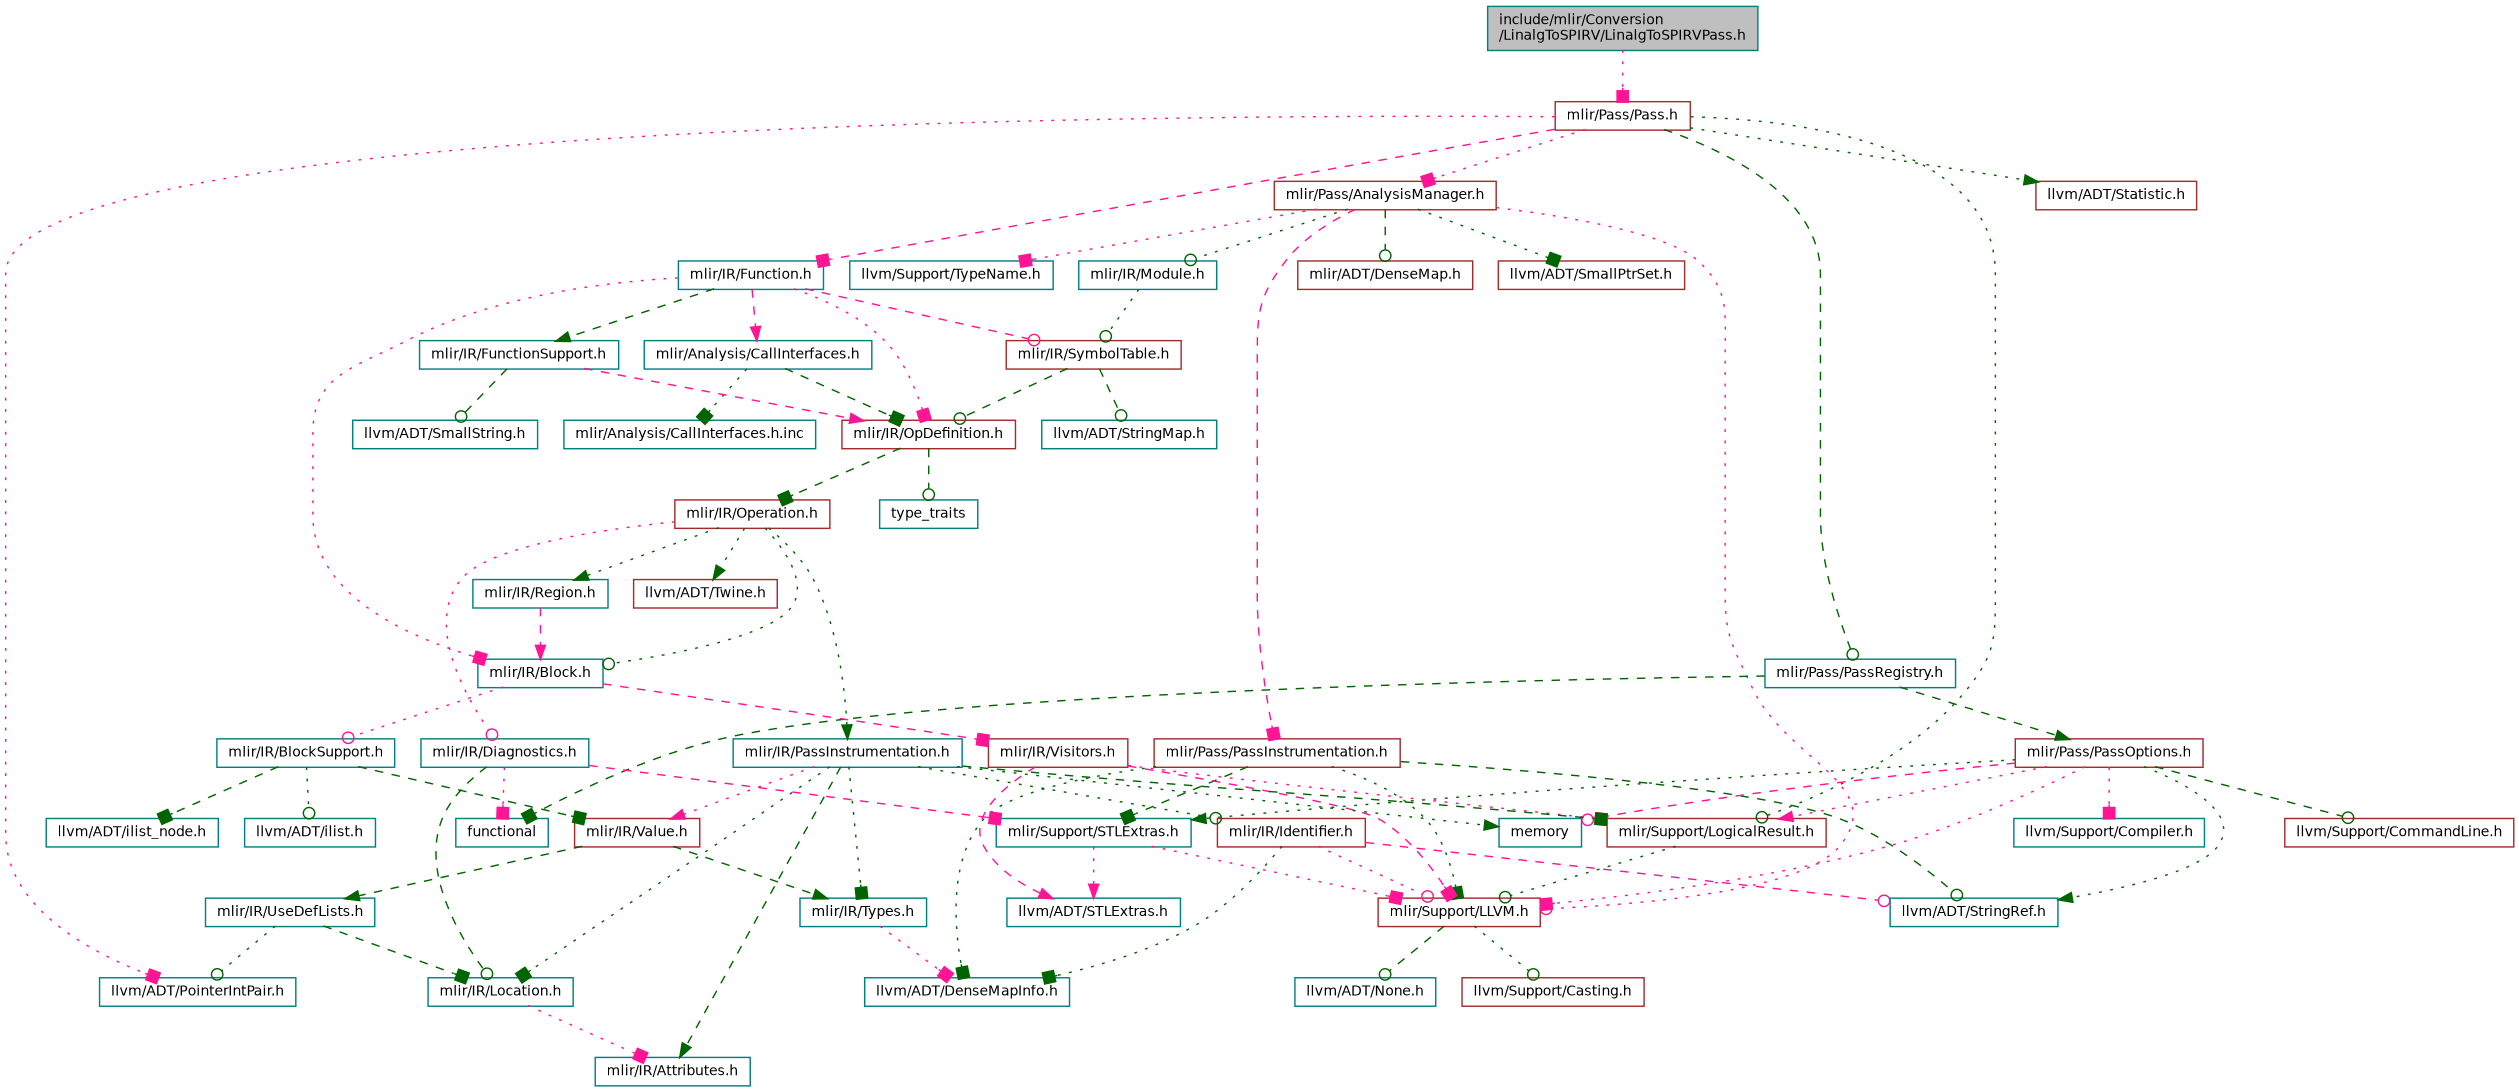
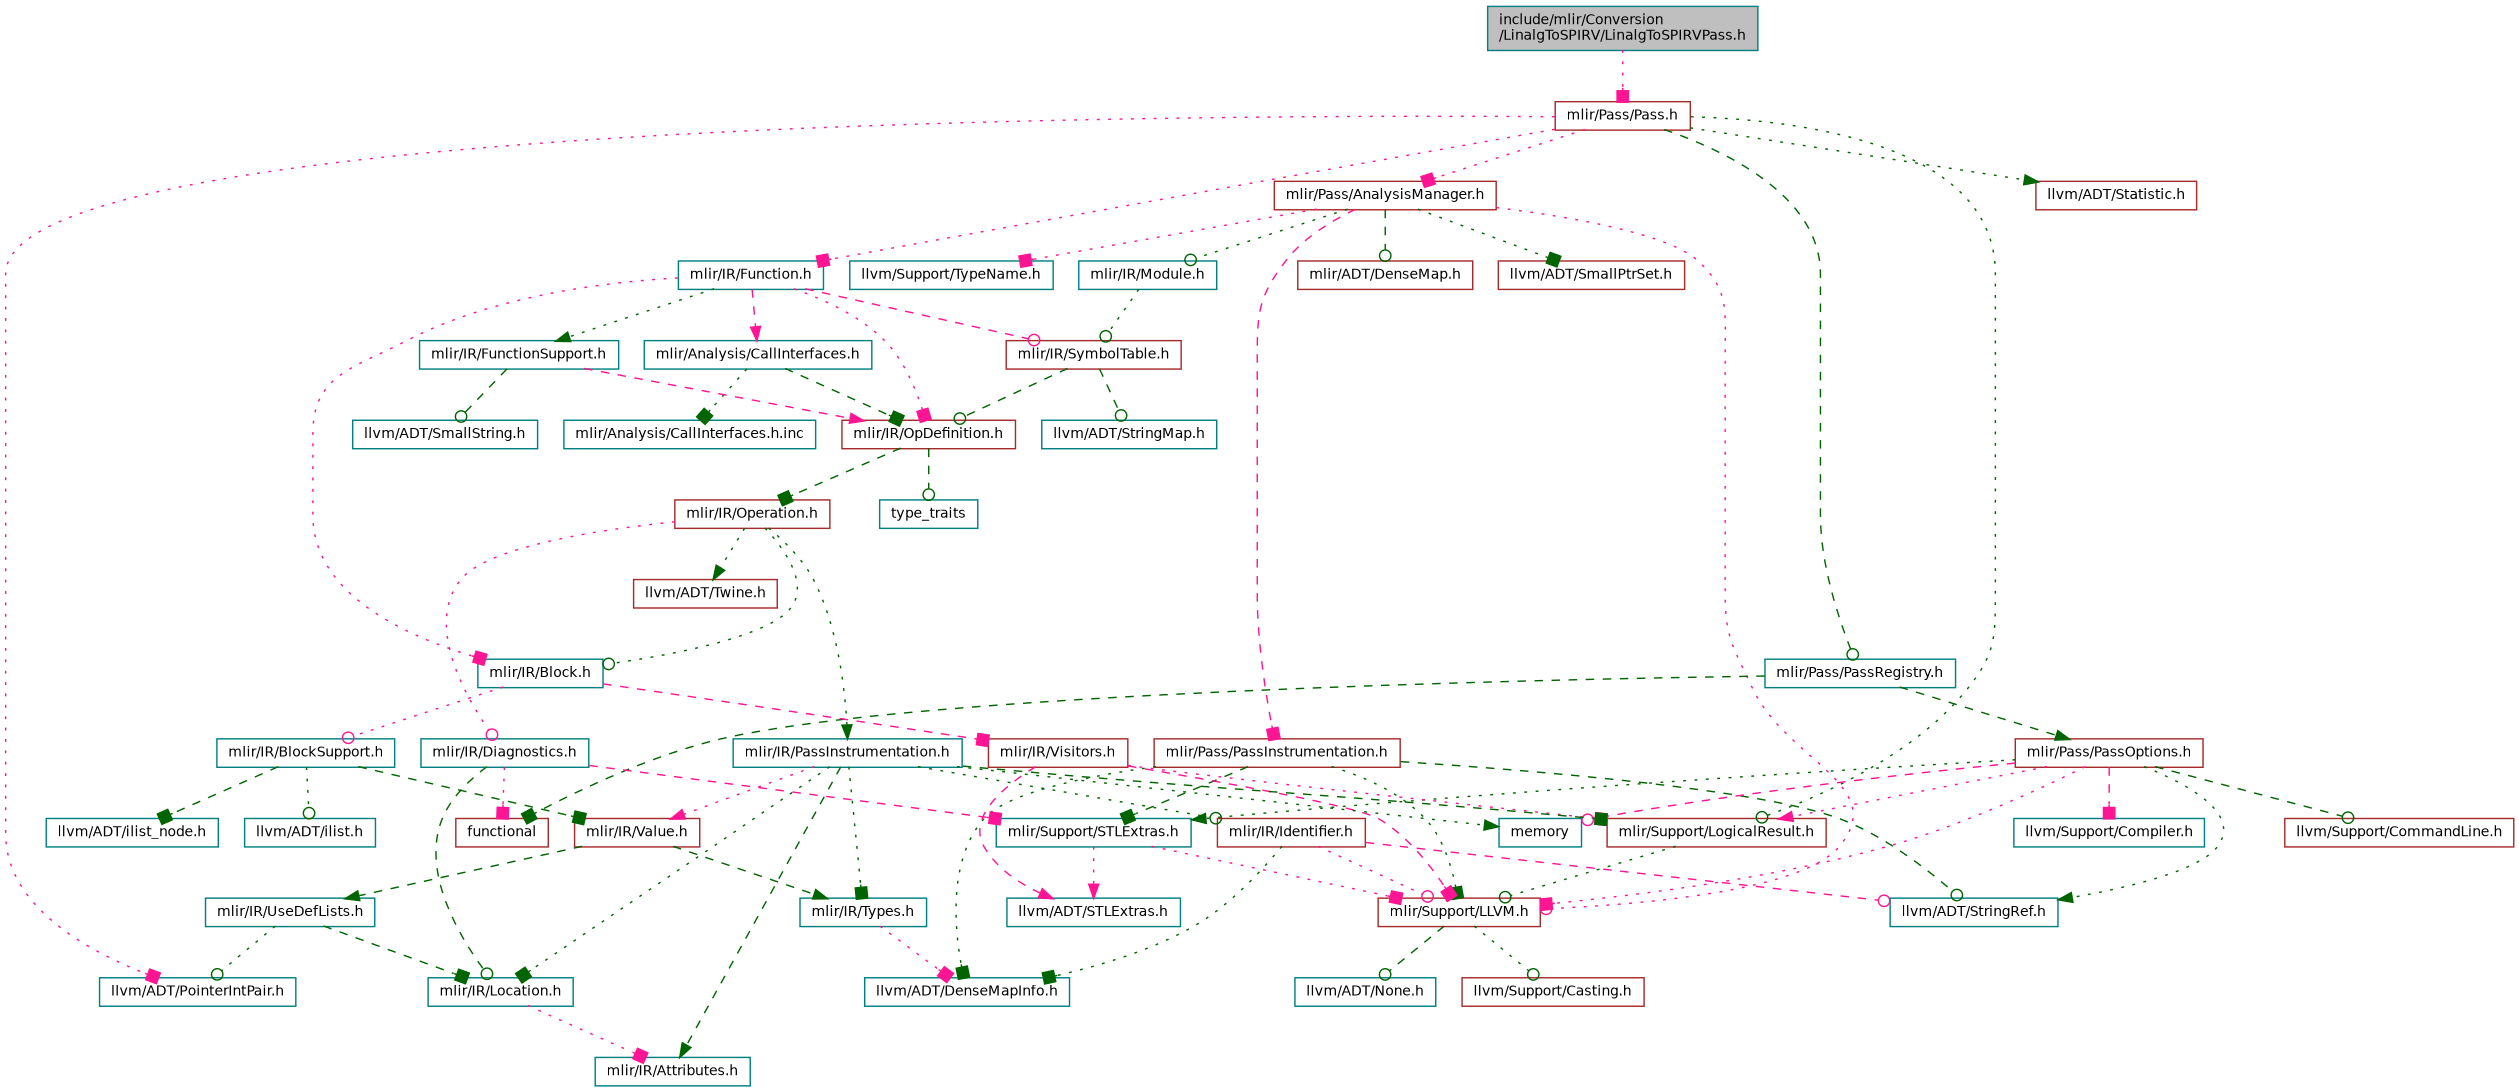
(1193, 194) -> (1193, 194)
(642, 313) -> (642, 313)
(540, 594) -> none
(2109, 786) -> (2109, 786)
(502, 833) -> (502, 833)
